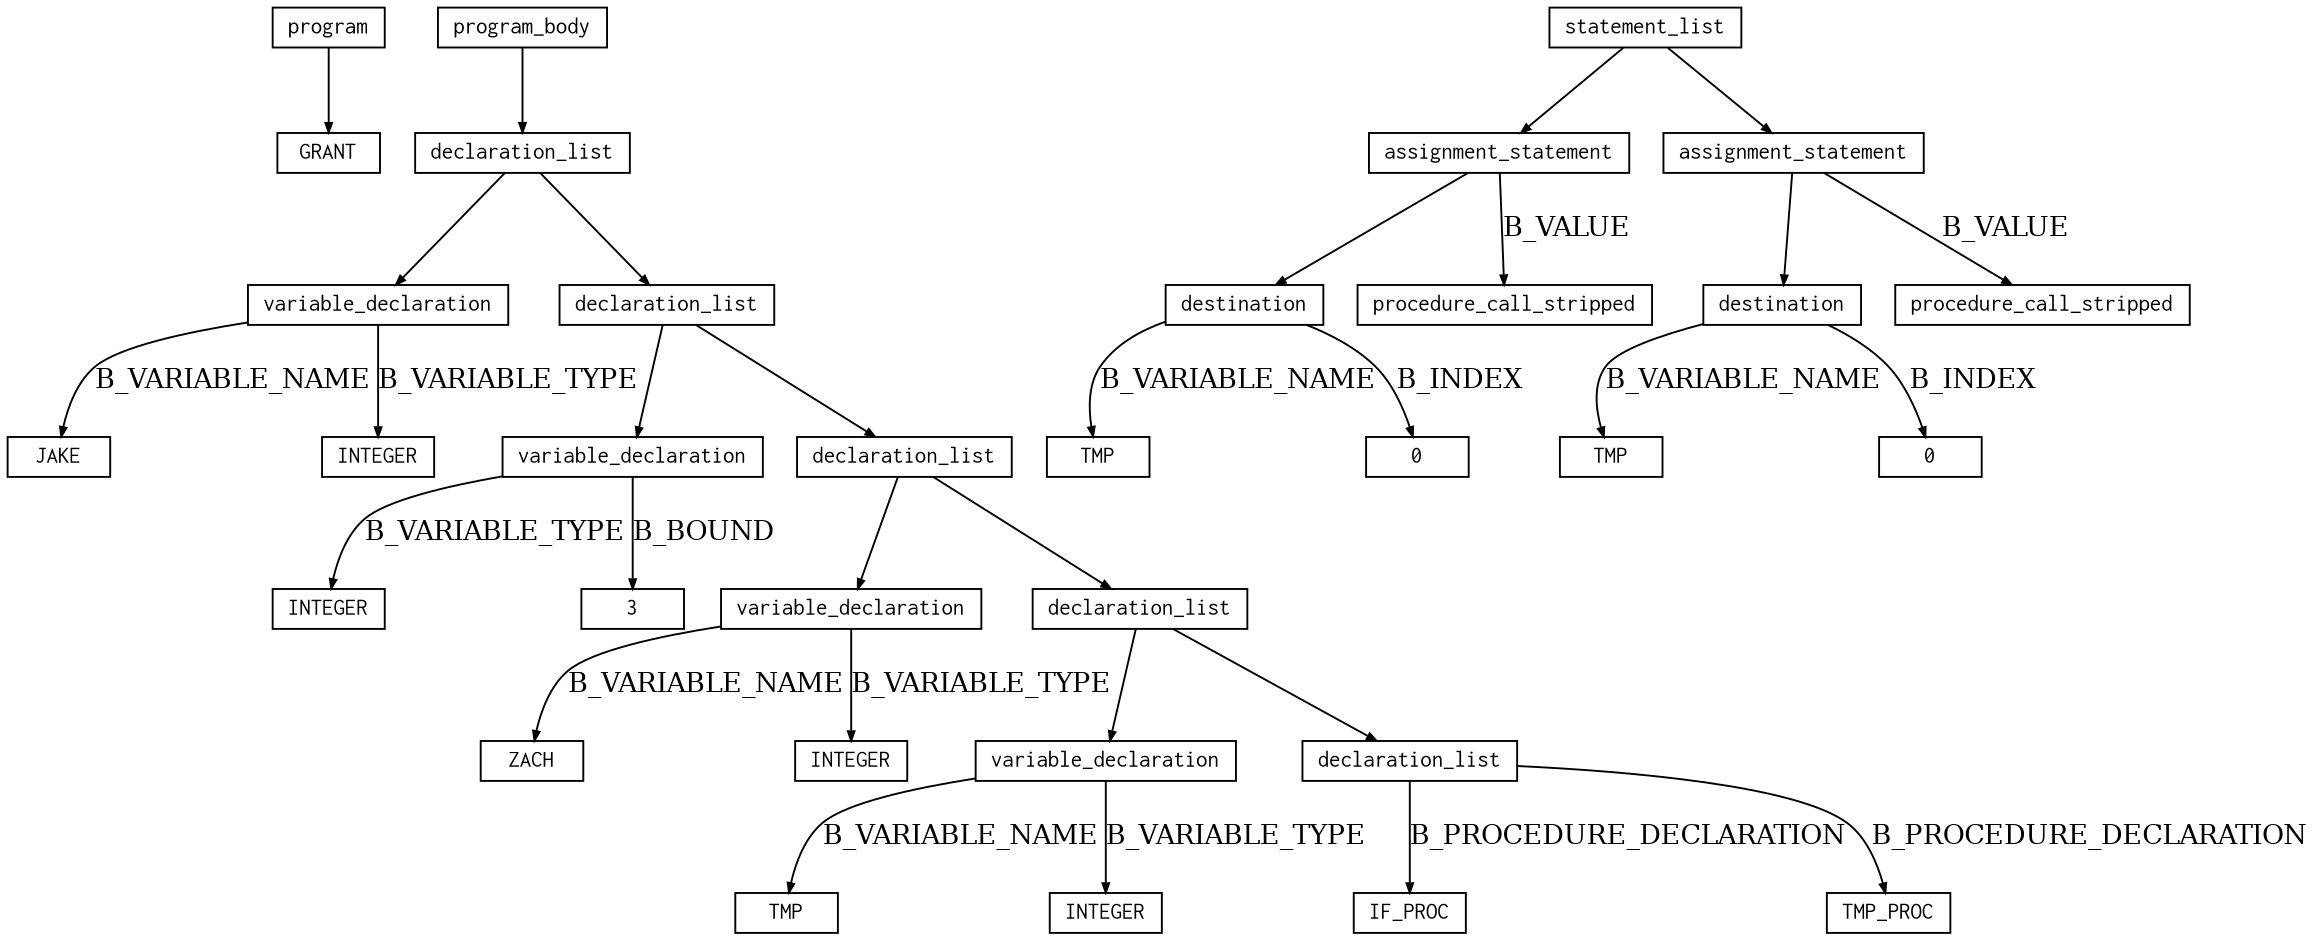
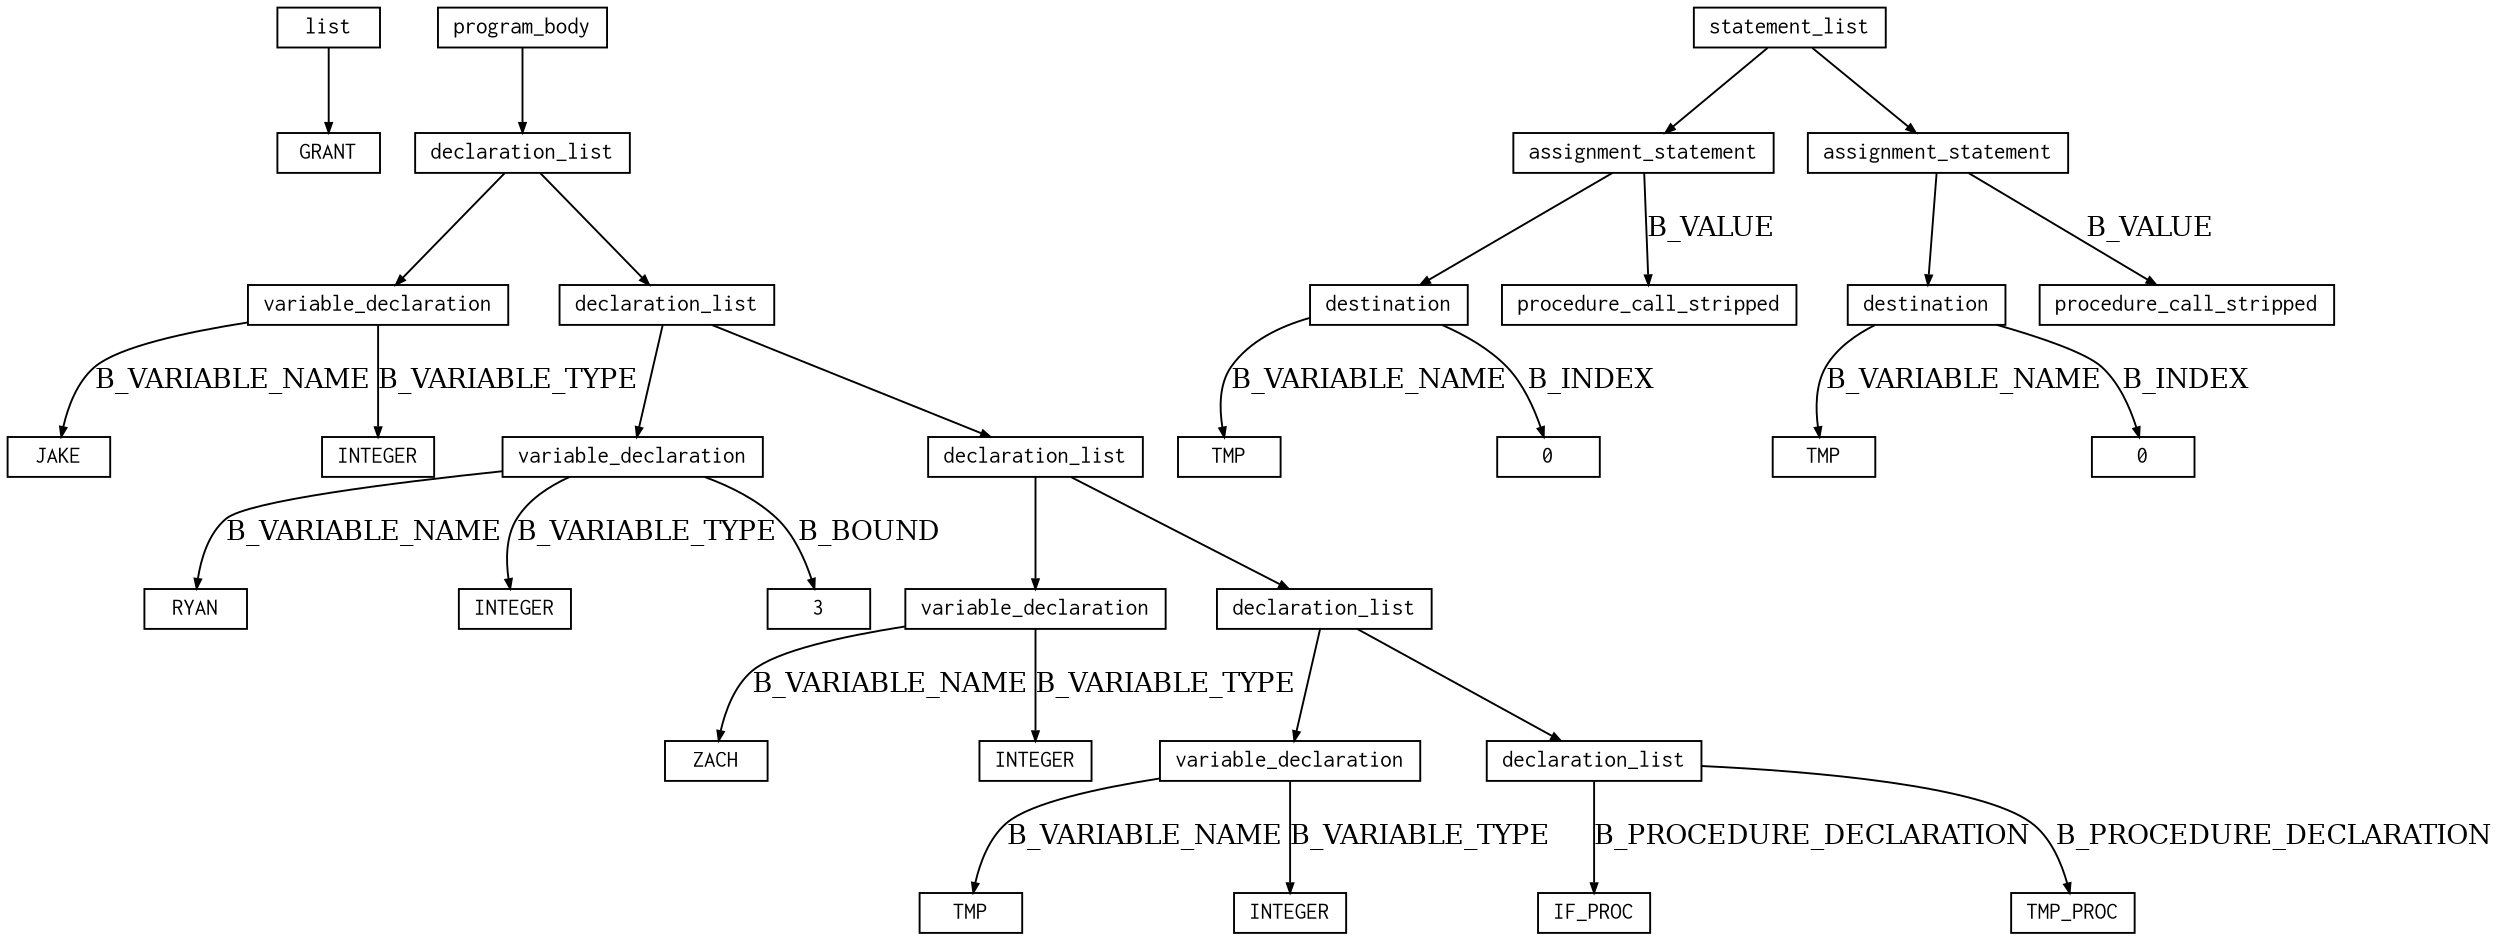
(329, 28) -> (329, 28)
none -> (196, 609)
